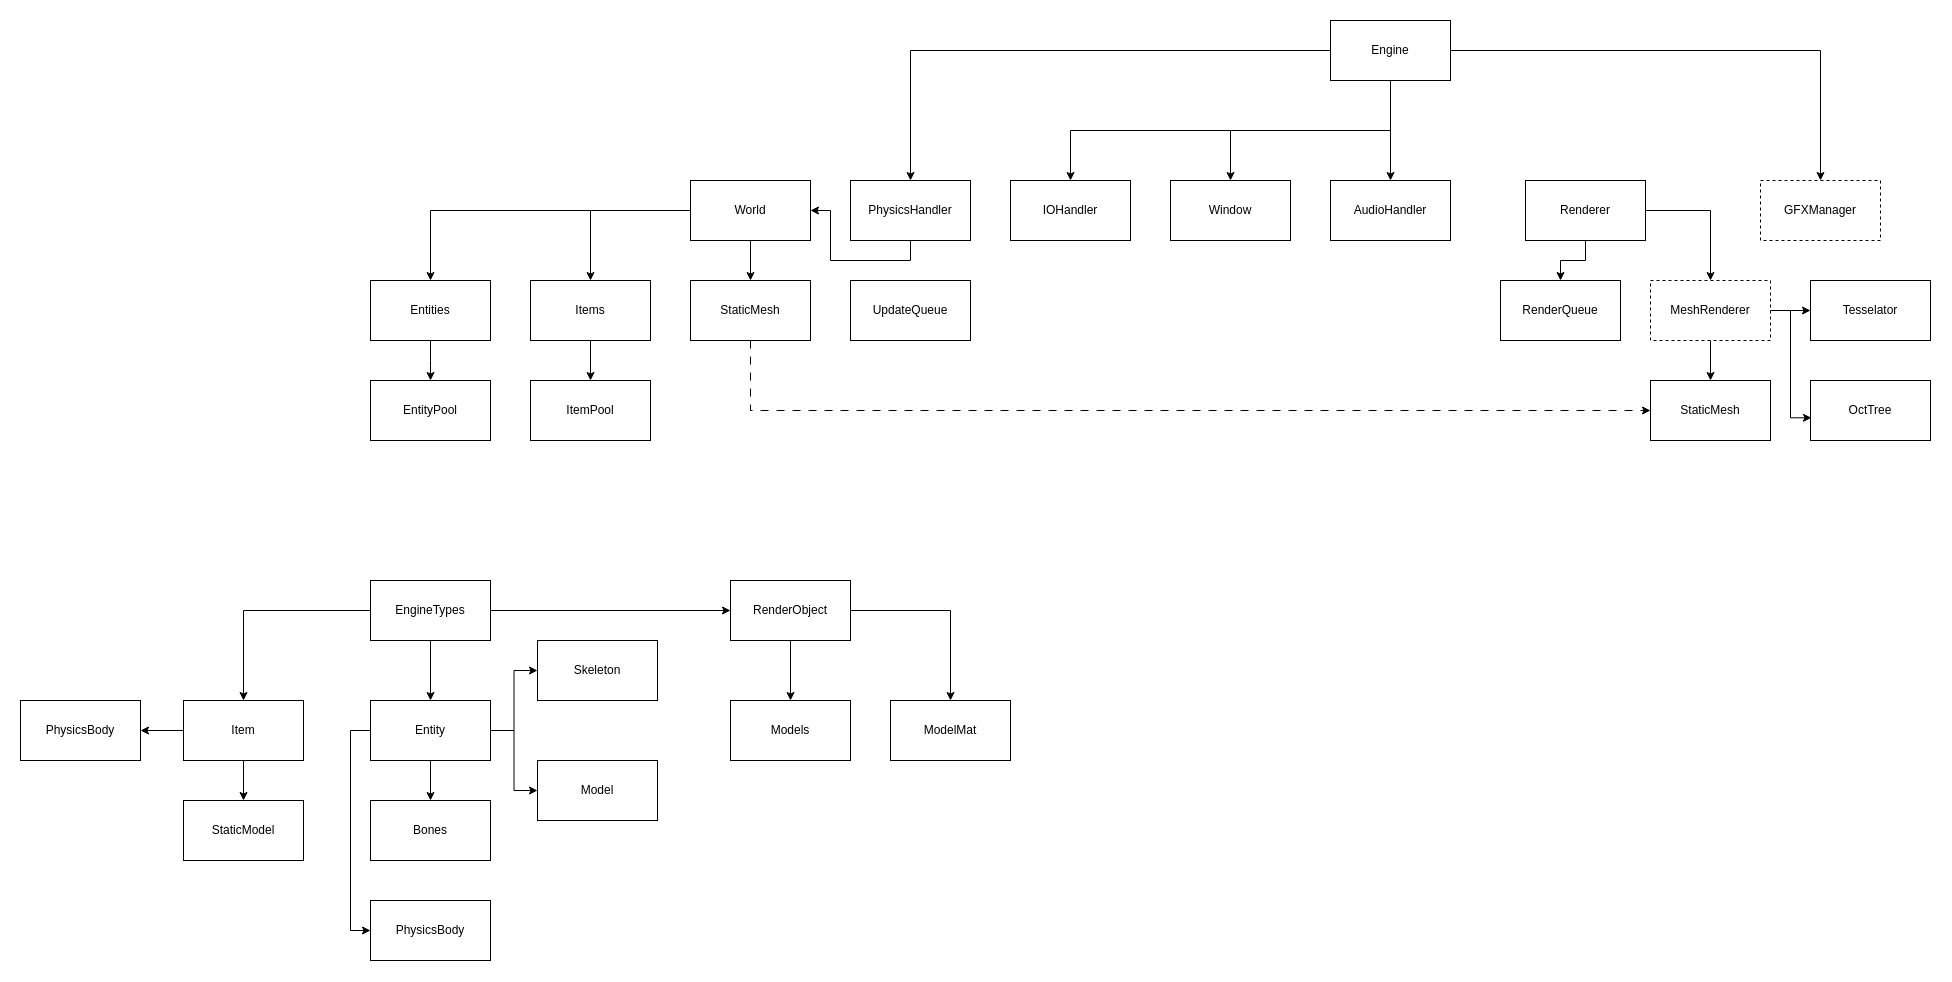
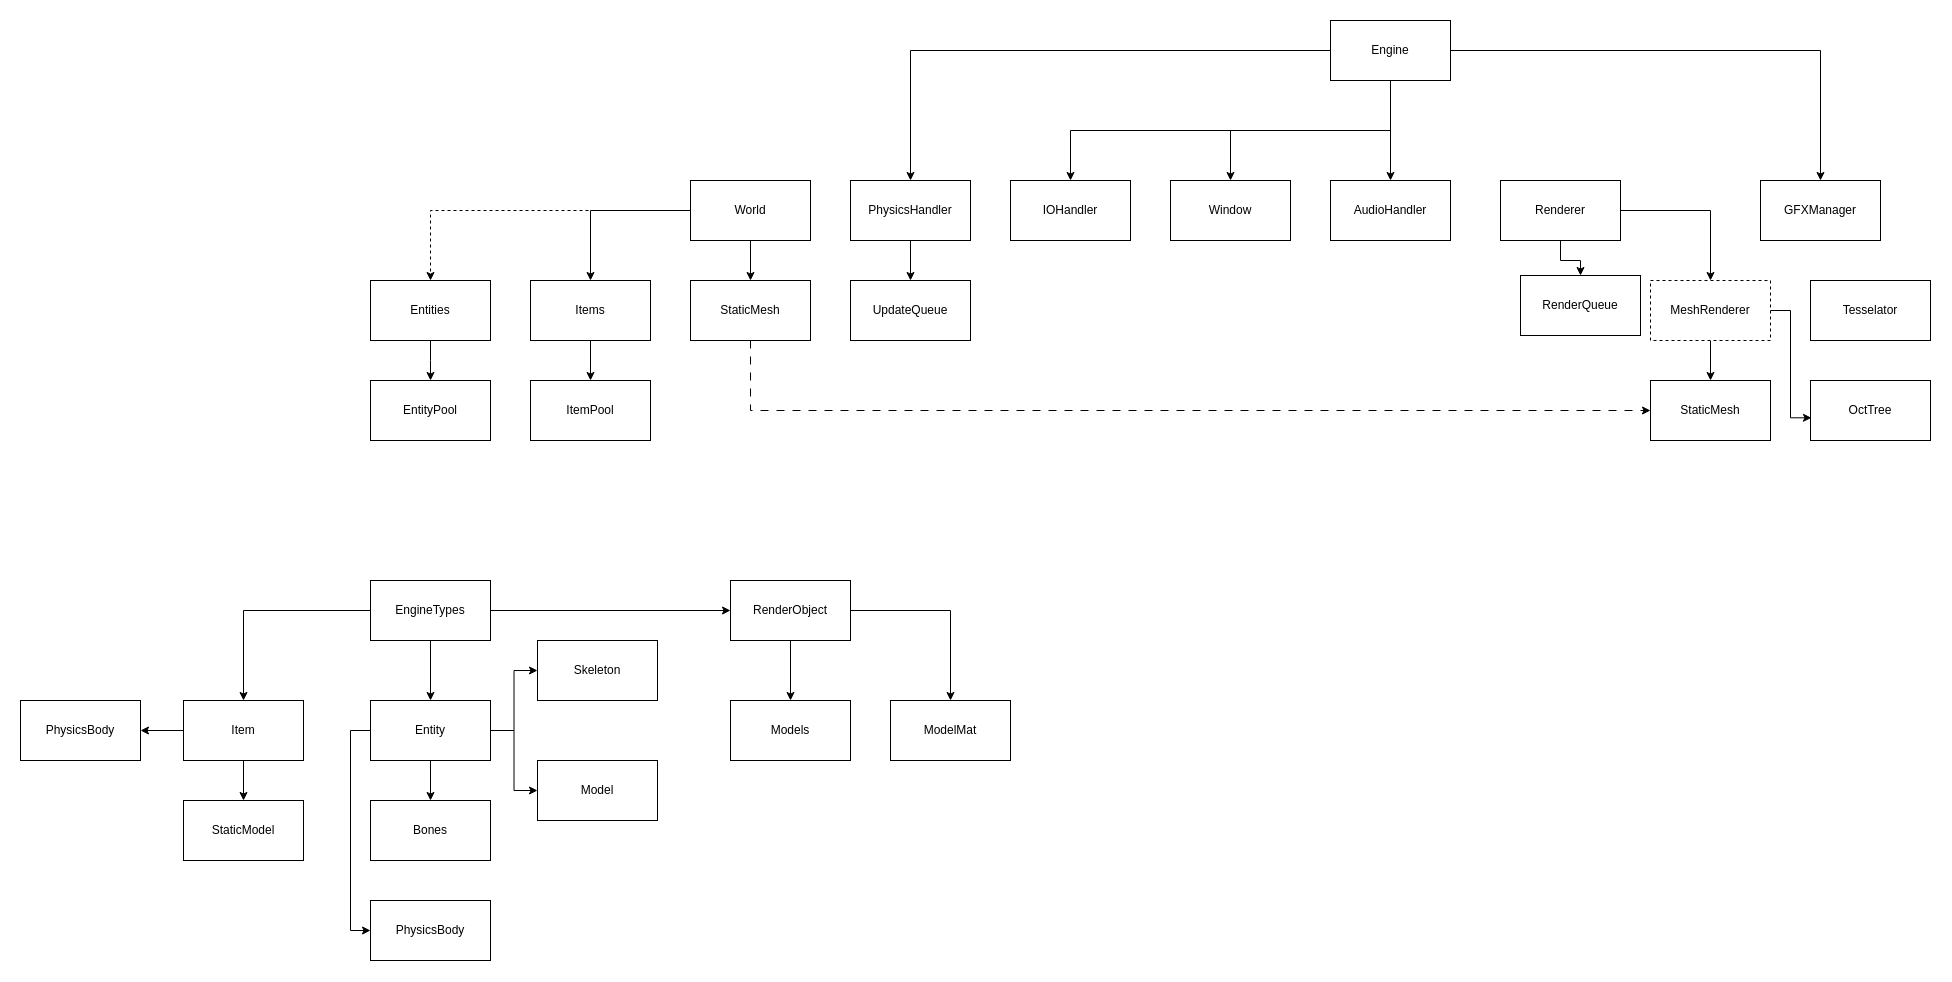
(479, 211) -> (479, 211)
(1586, 211) -> (1561, 211)
(1821, 211) -> (1821, 211)
(841, 261) -> (911, 266)
(1561, 311) -> (1581, 306)
(1798, 311) -> none
